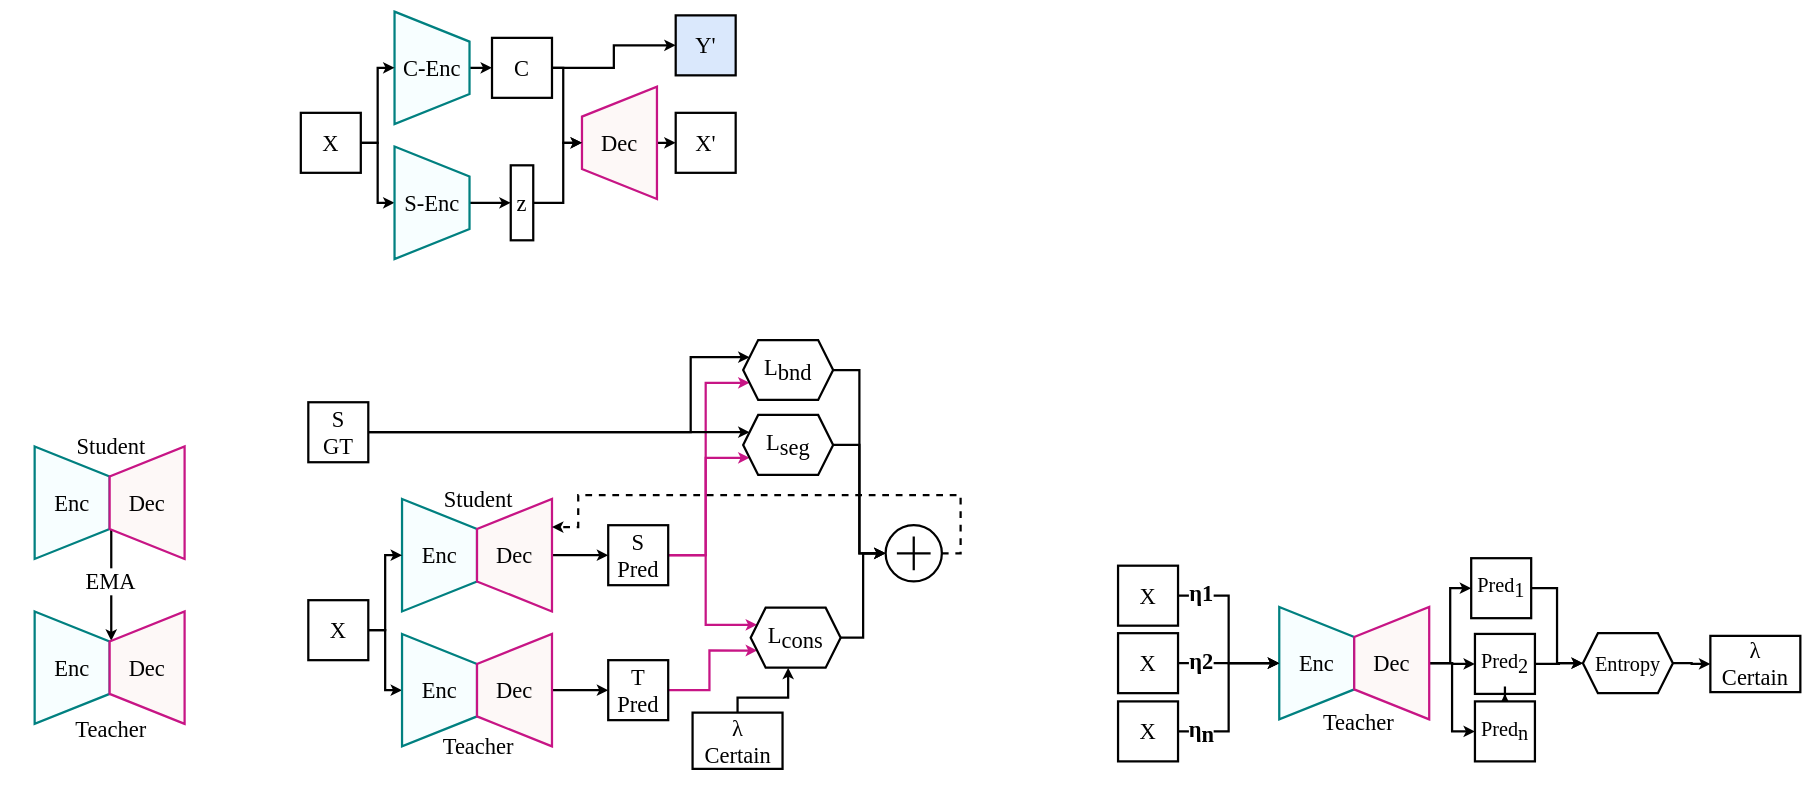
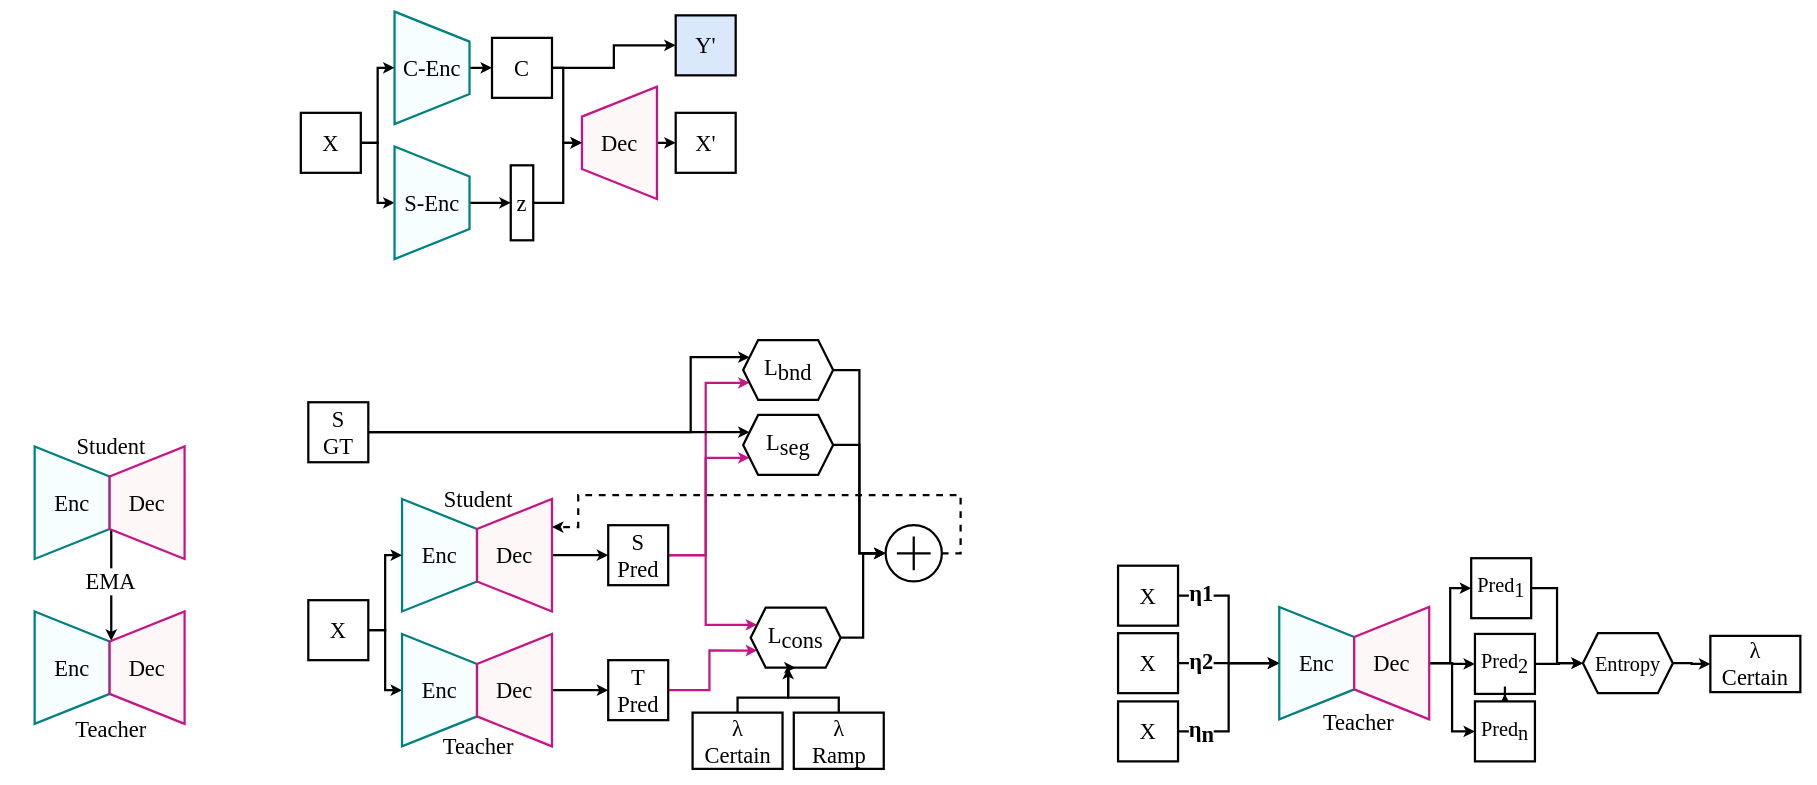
none -> (821, 698)
none -> (839, 741)
